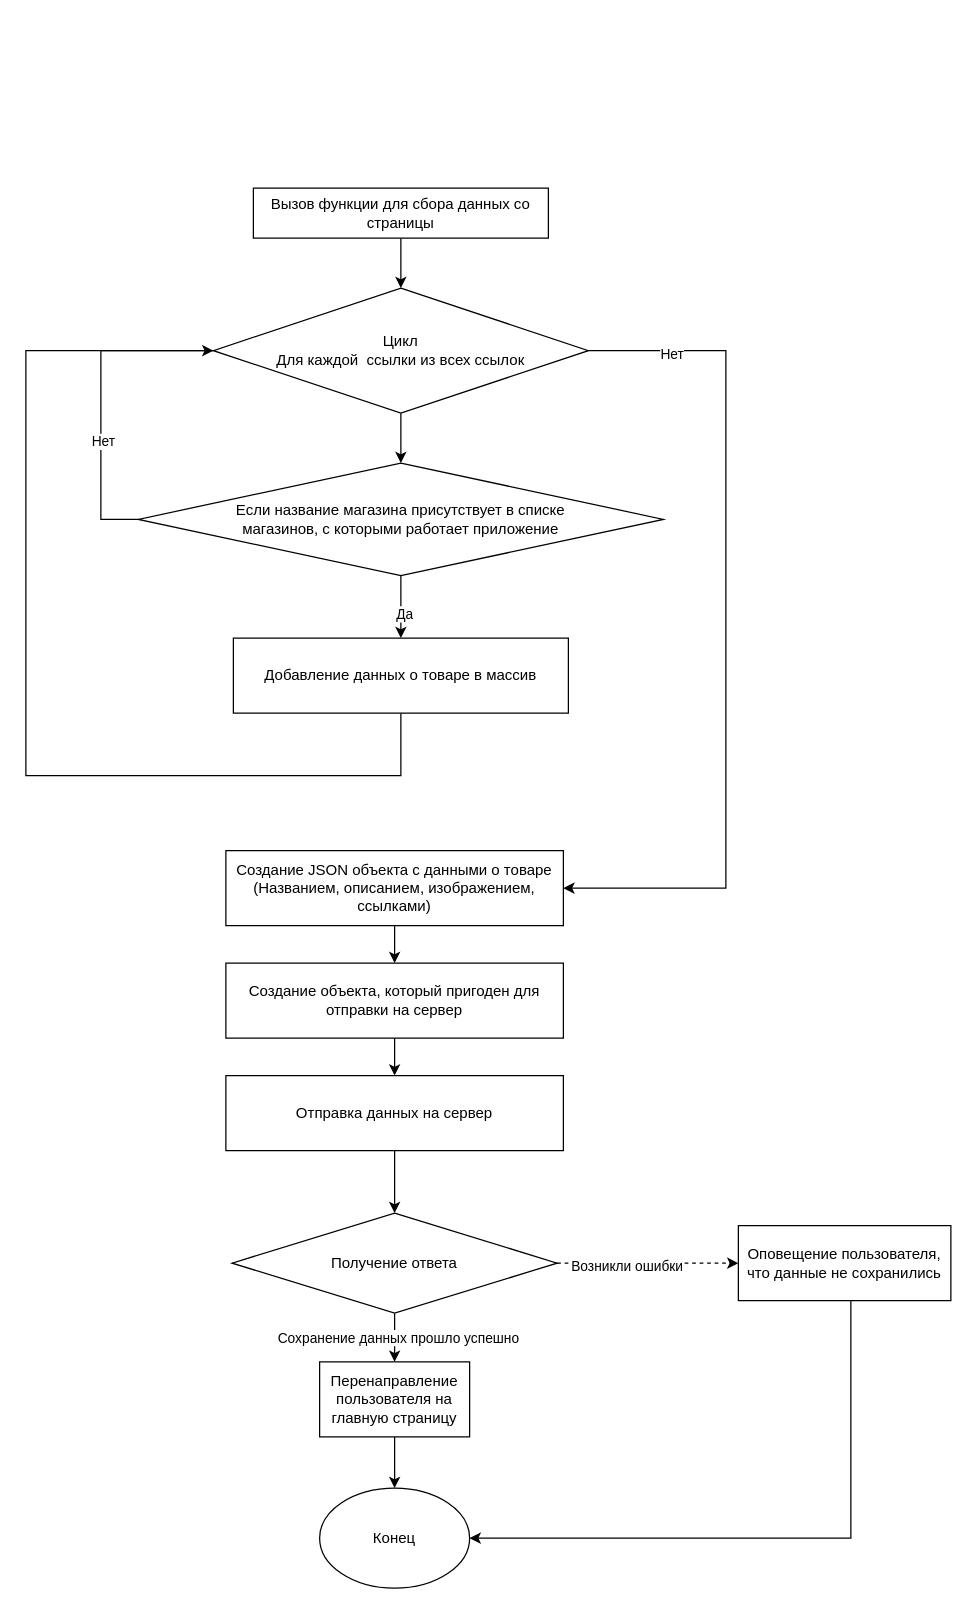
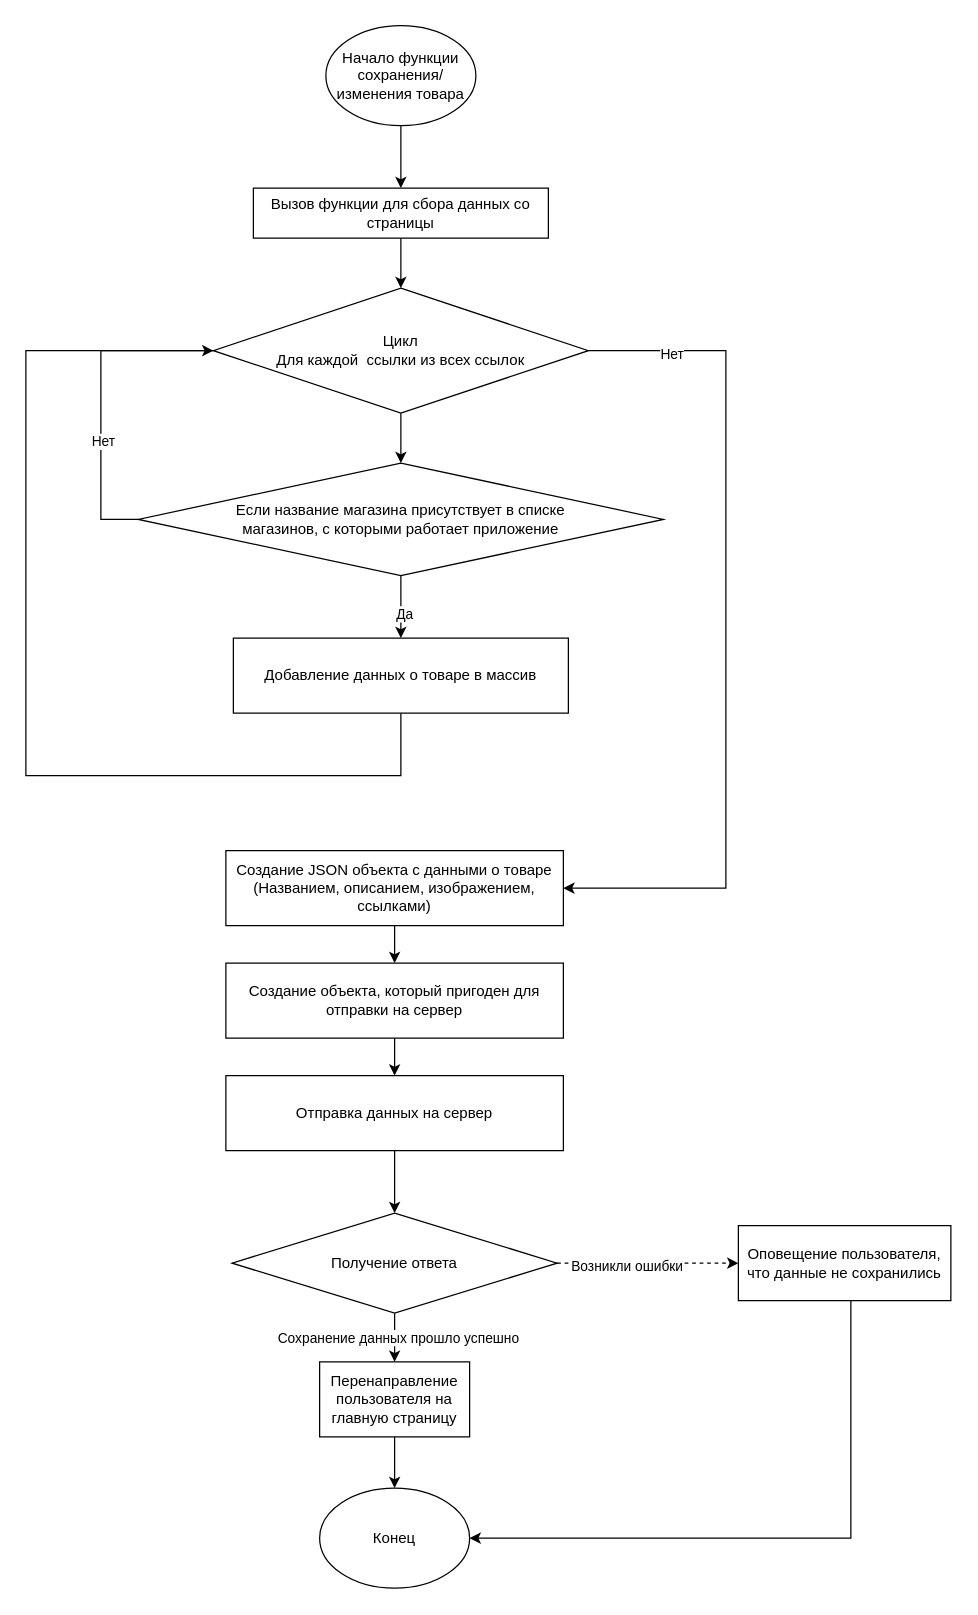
none -> (401, 76)
none -> (401, 153)
